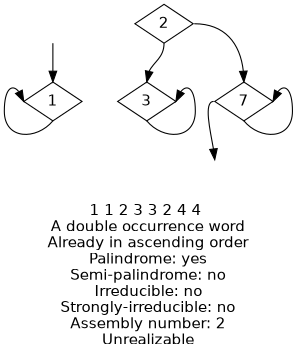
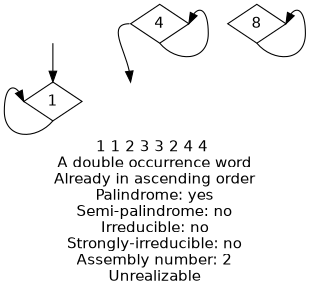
(164, 24) -> none
(147, 101) -> (257, 24)
(244, 101) -> (160, 24)
